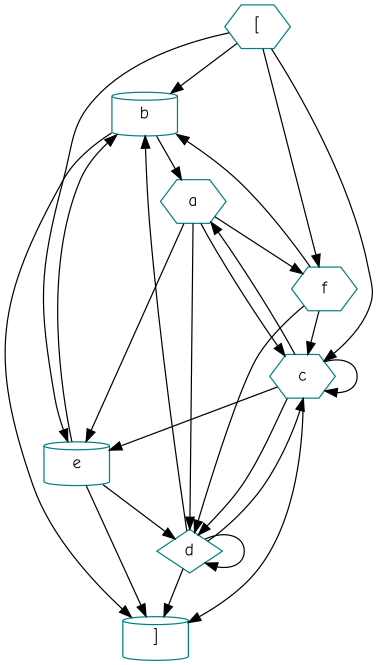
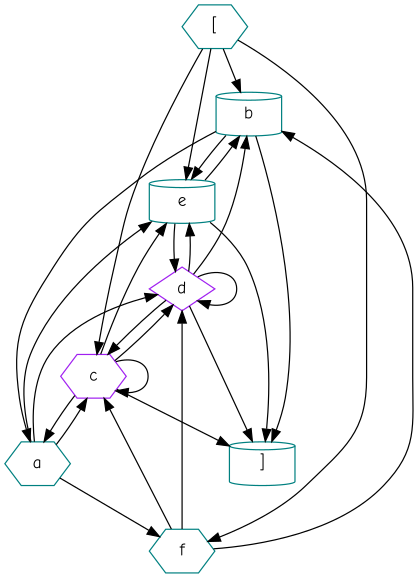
none -> (212, 152)
none -> (190, 254)
(303, 376) -> (93, 376)
(190, 551) -> (182, 289)
